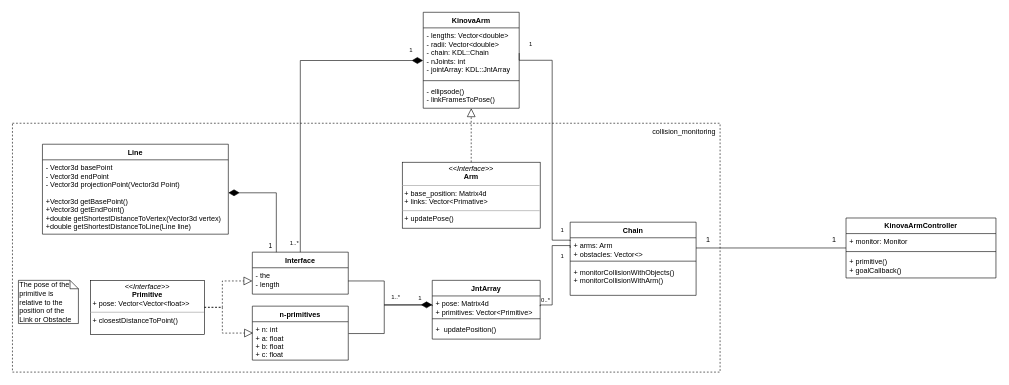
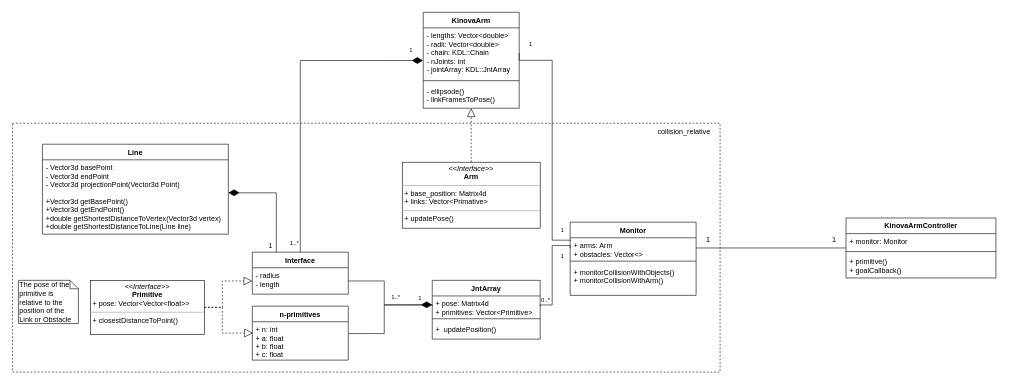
(684, 132) -> (684, 132)
(633, 230) -> (633, 230)
(265, 276) -> (270, 276)
